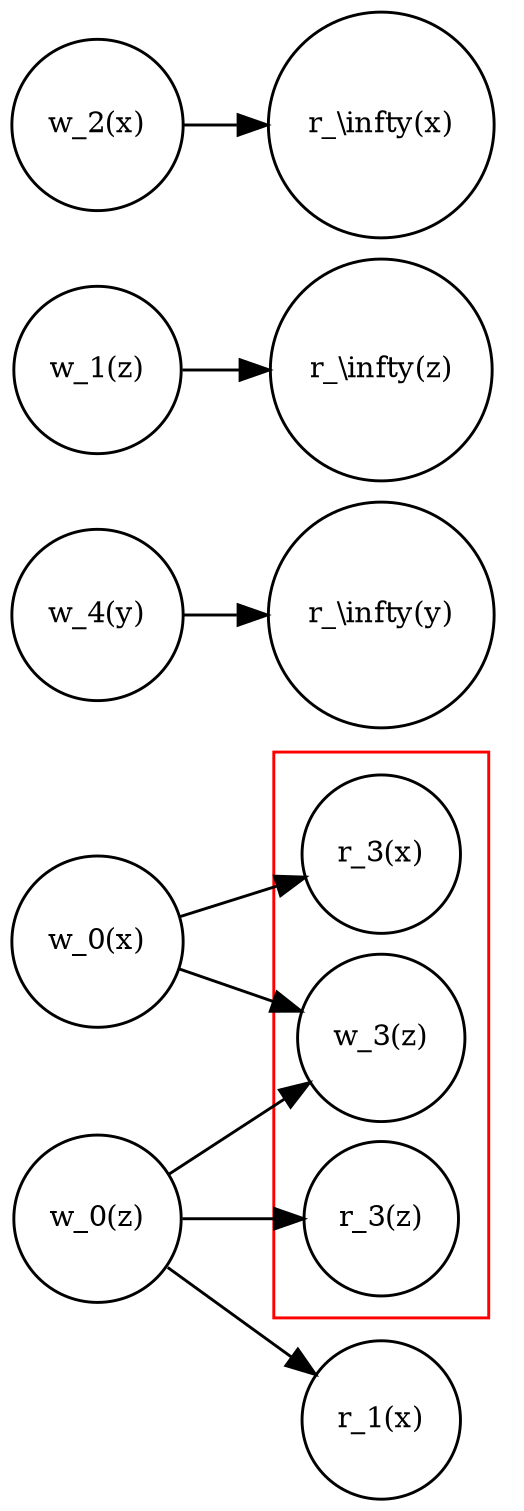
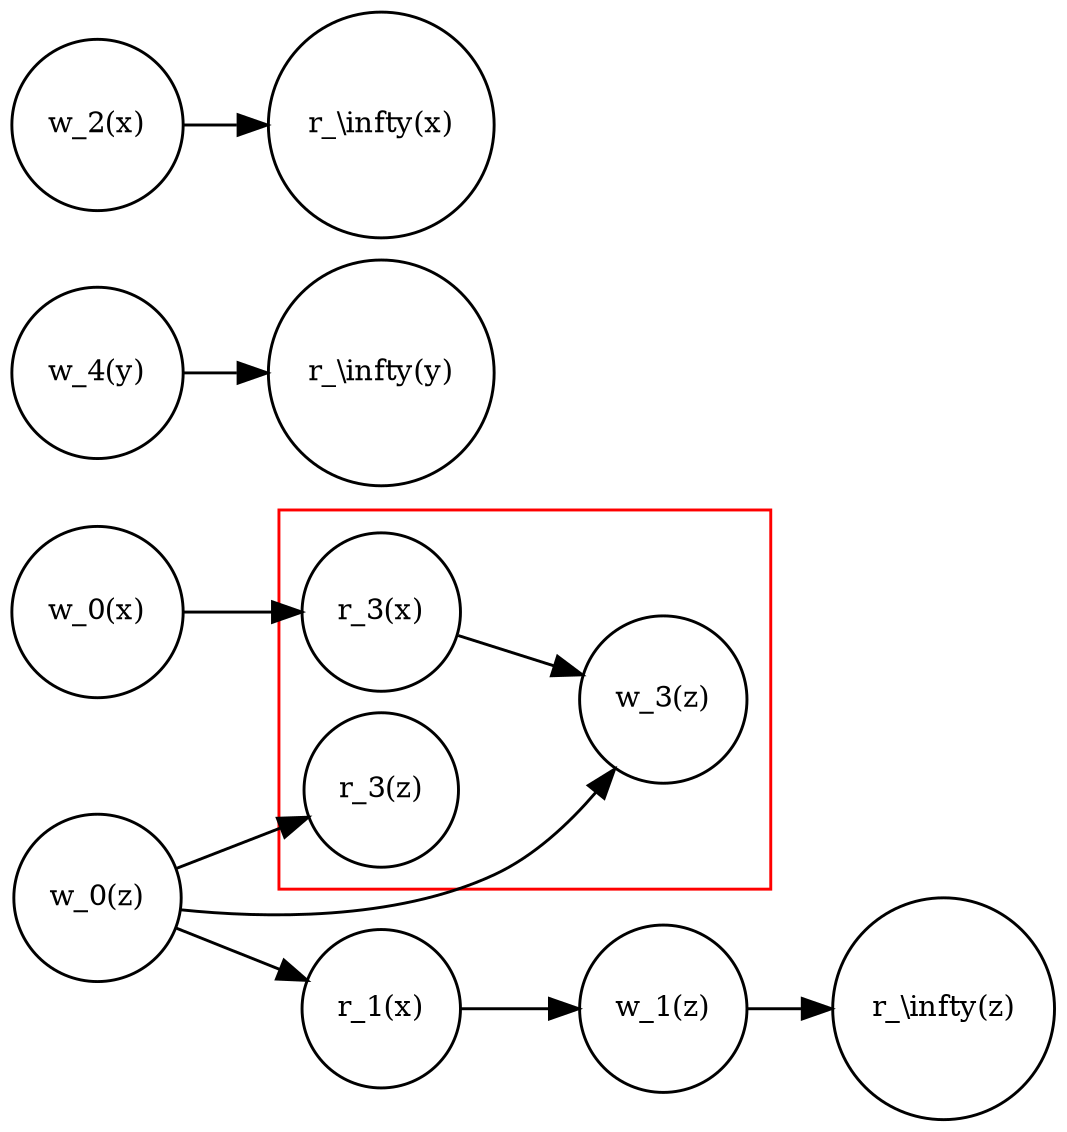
(226, 985) -> (506, 651)
none -> (504, 1009)
